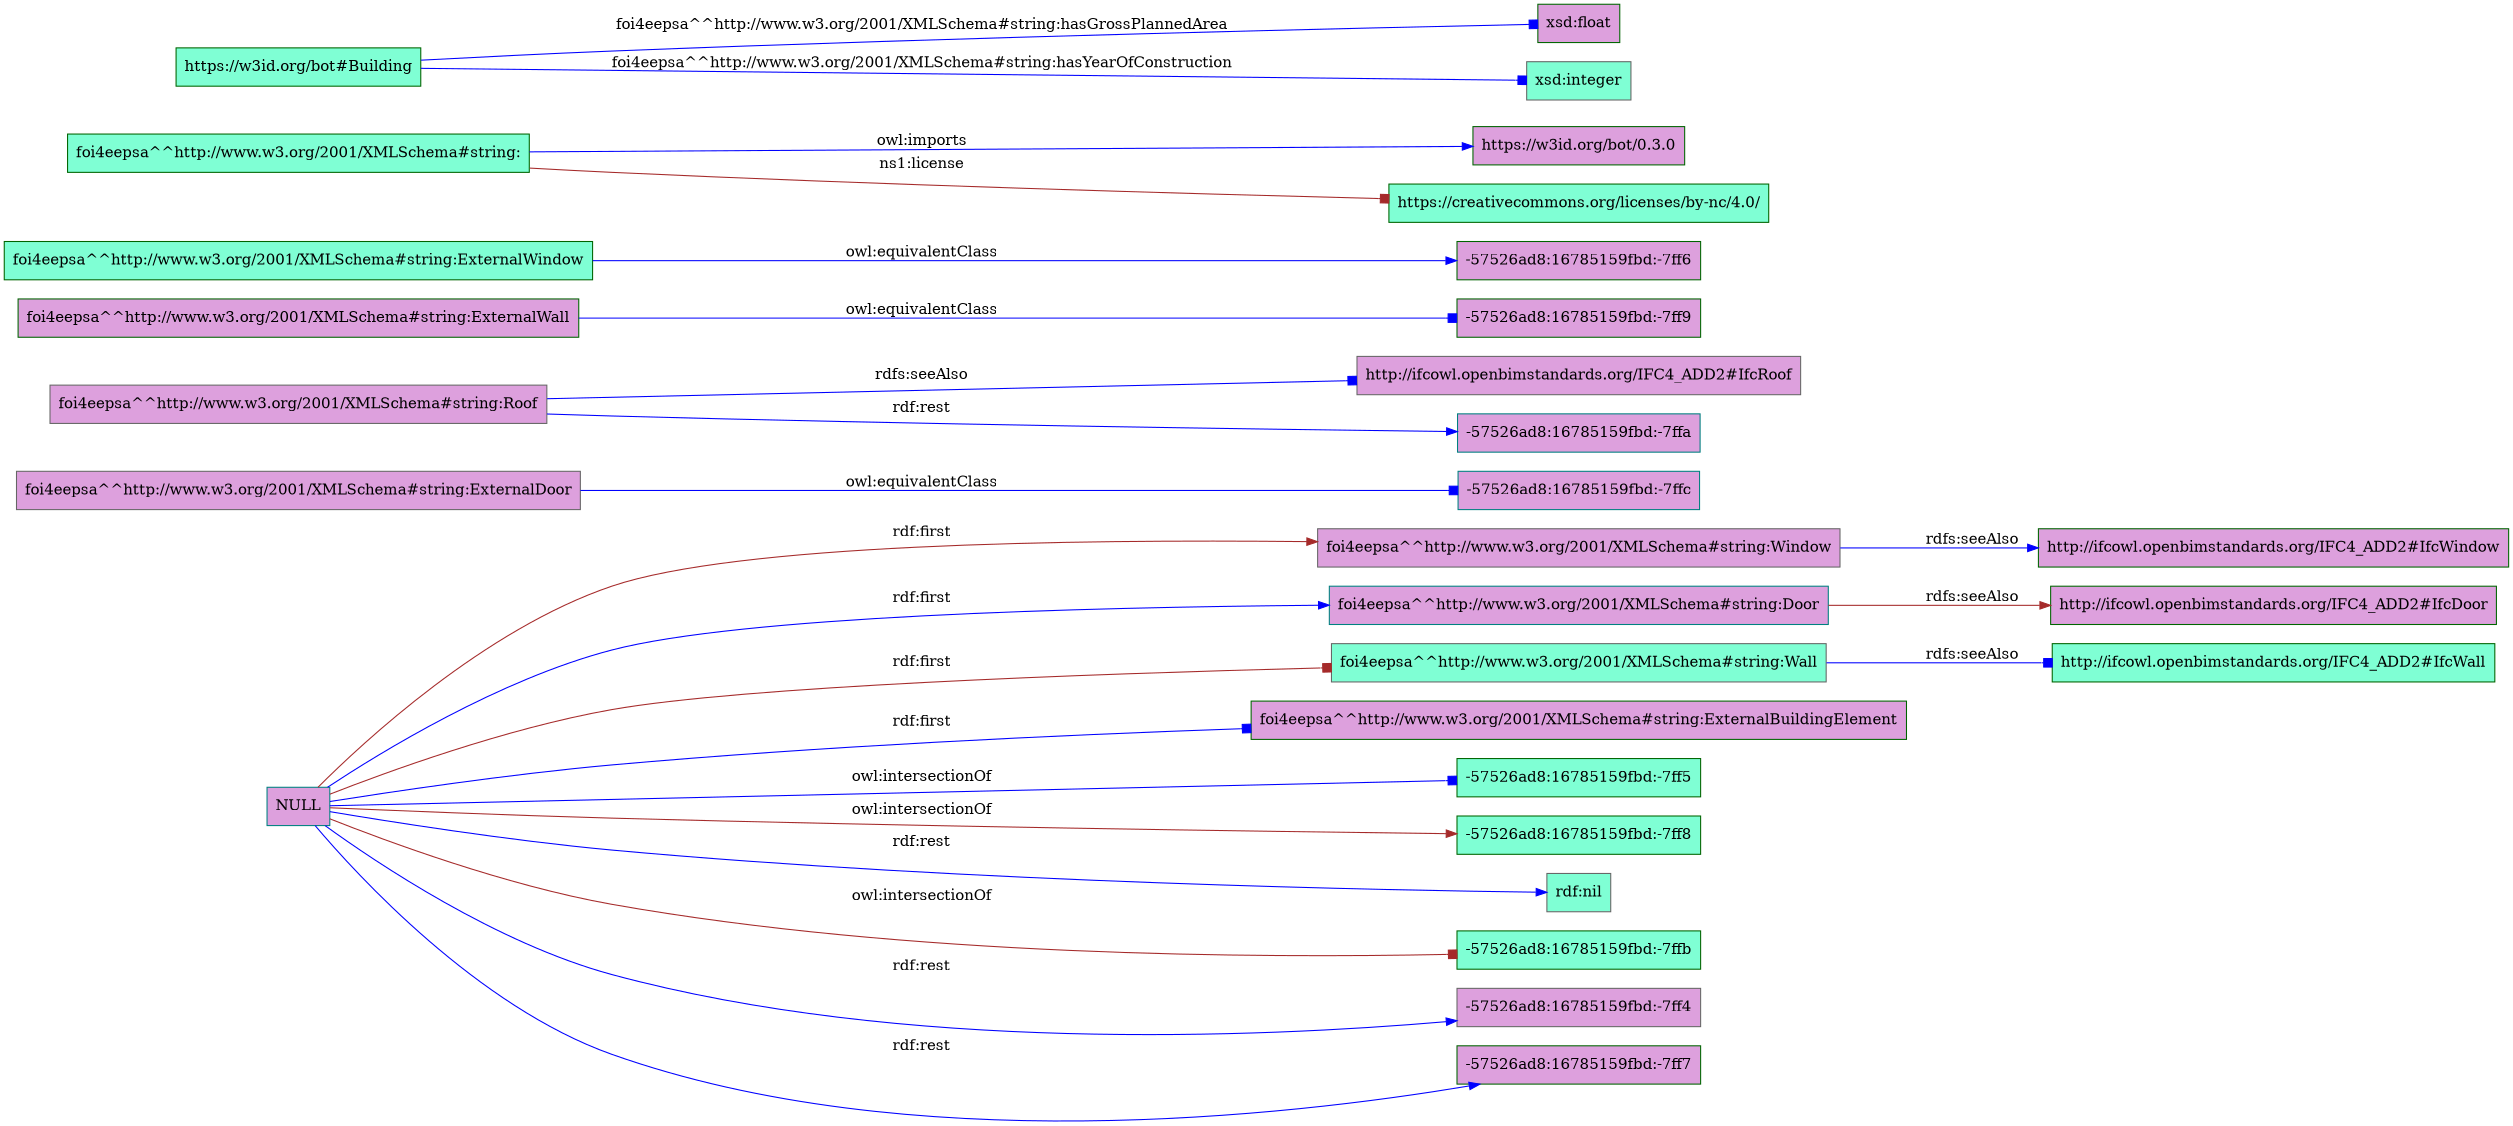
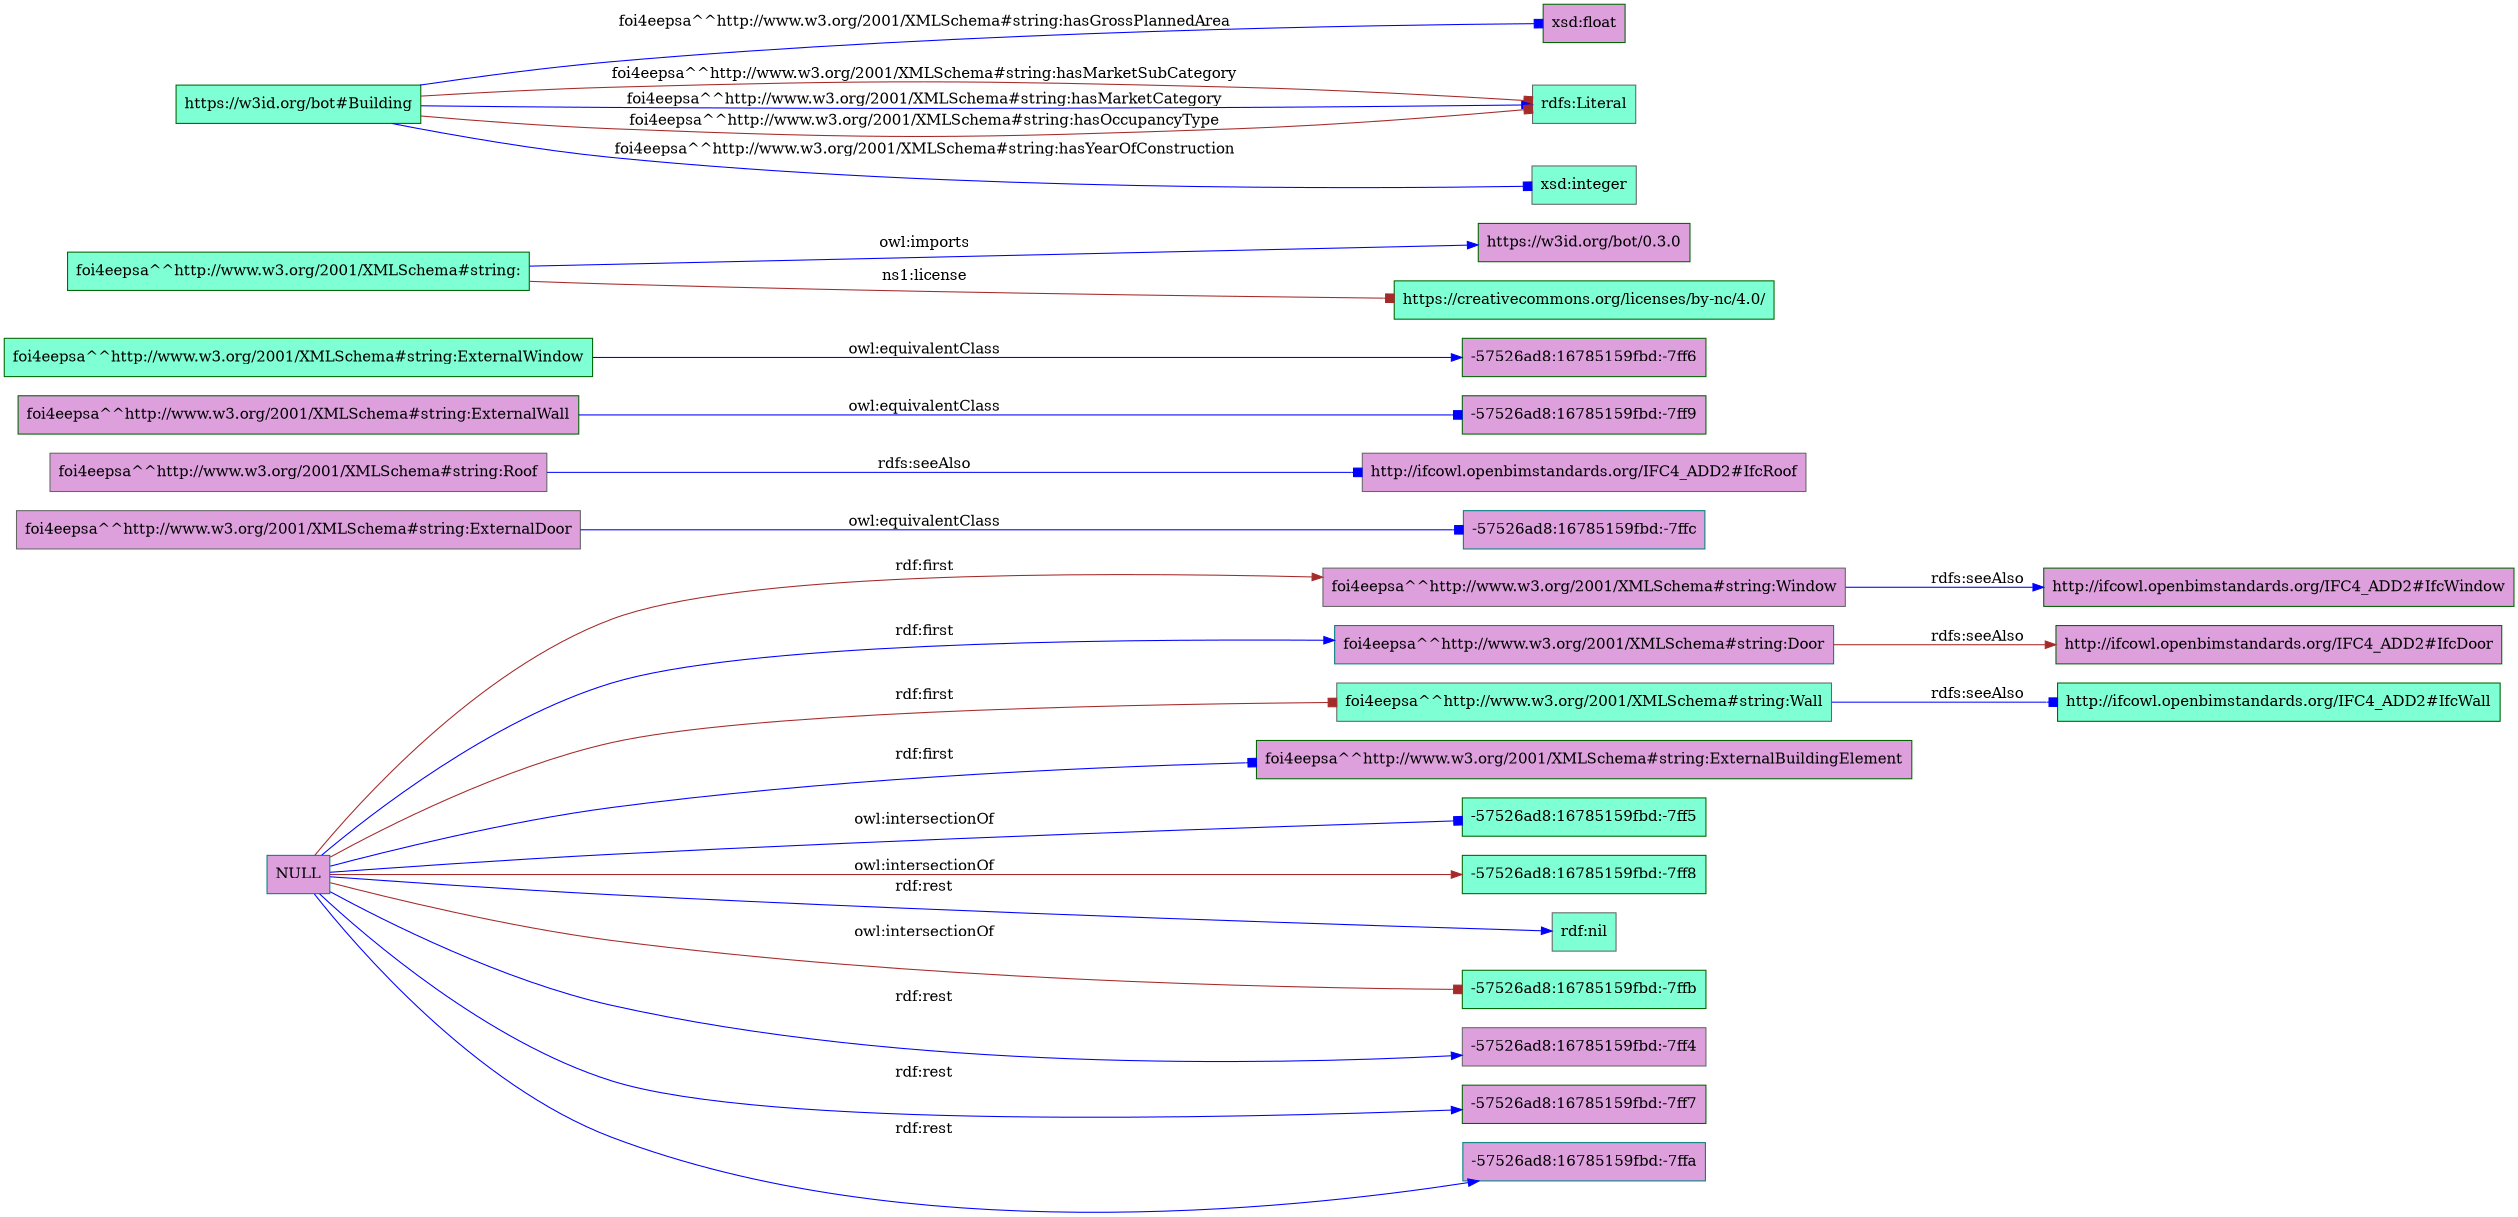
none -> (1584, 104)
(997, 425) -> (843, 1195)
